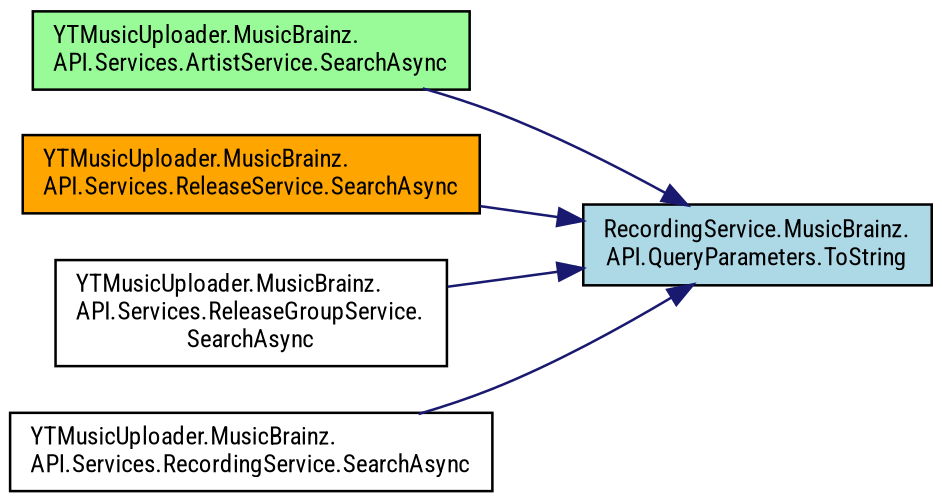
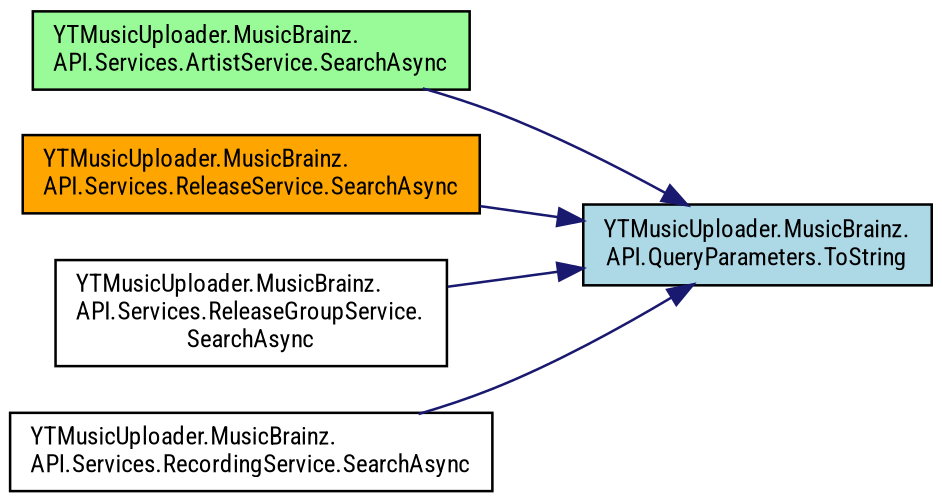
(758, 245) -> (758, 245)
